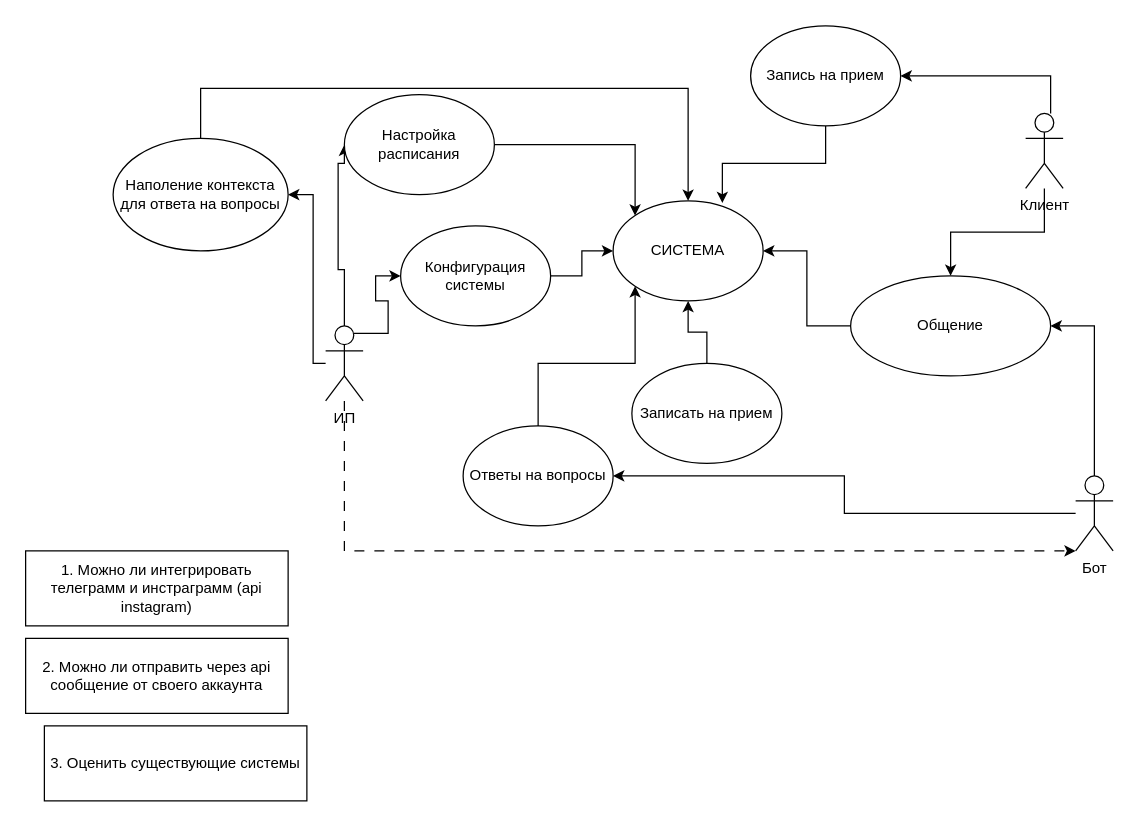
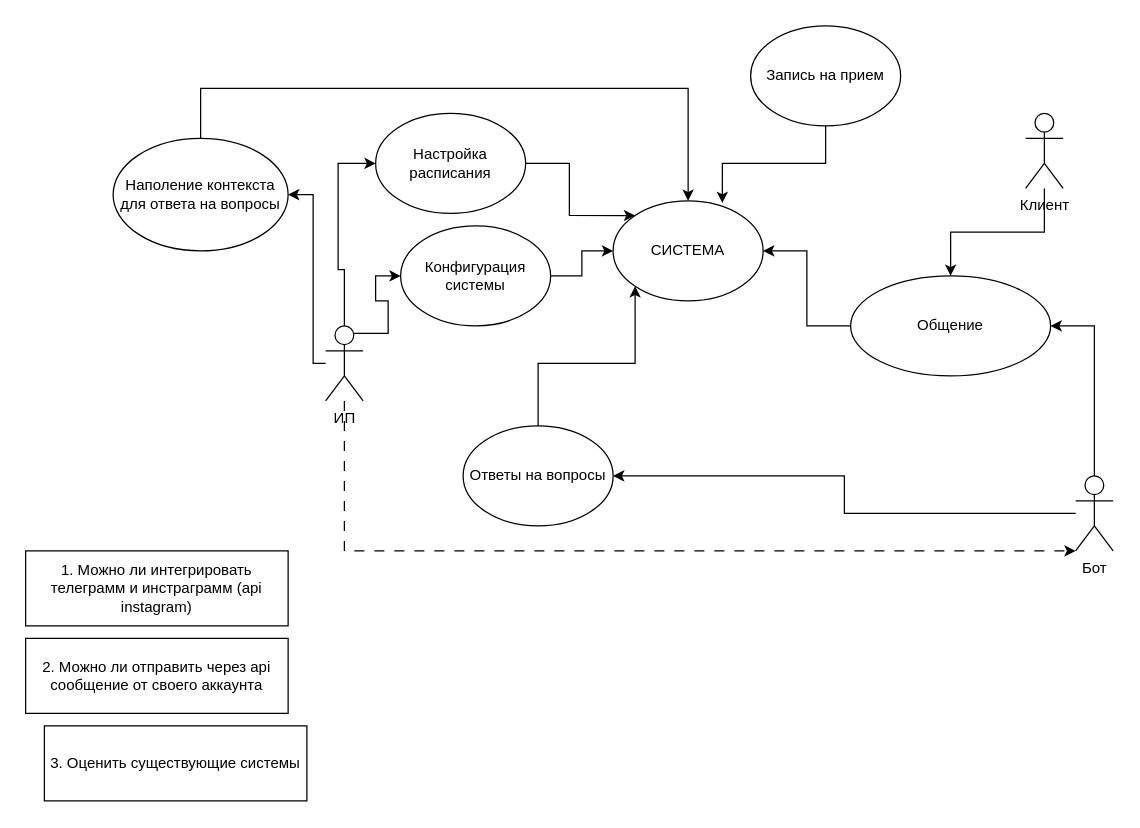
(999, 76) -> none
(419, 144) -> (451, 163)
(702, 332) -> none
(707, 413) -> none
